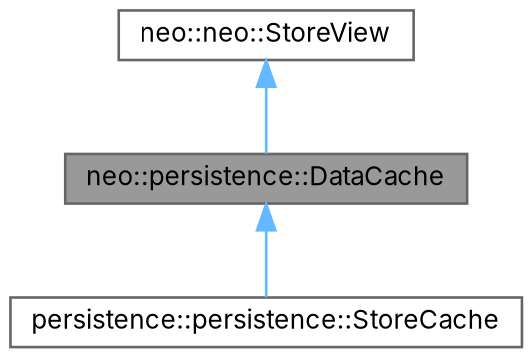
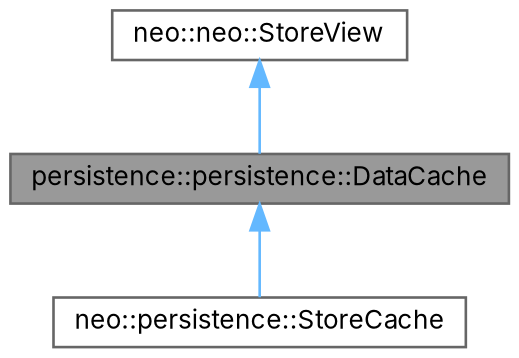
(266, 179) -> (260, 179)
(266, 322) -> (260, 322)
